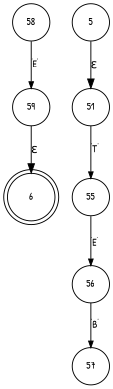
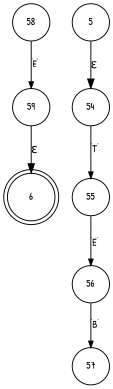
(91, 107) -> (91, 107)
